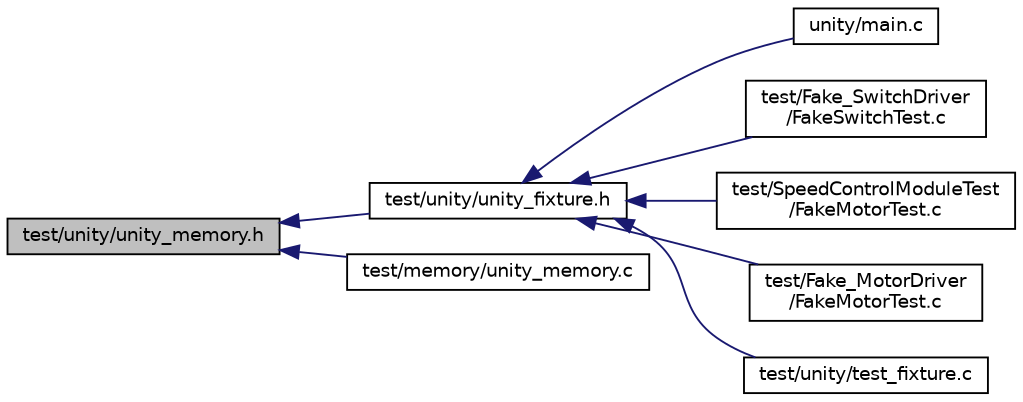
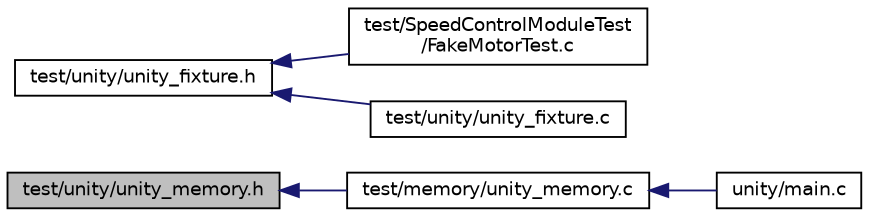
(659, 91) -> (693, 190)
(866, 109) -> none
(334, 217) -> none
(866, 293) -> none
(866, 375) -> (498, 119)
